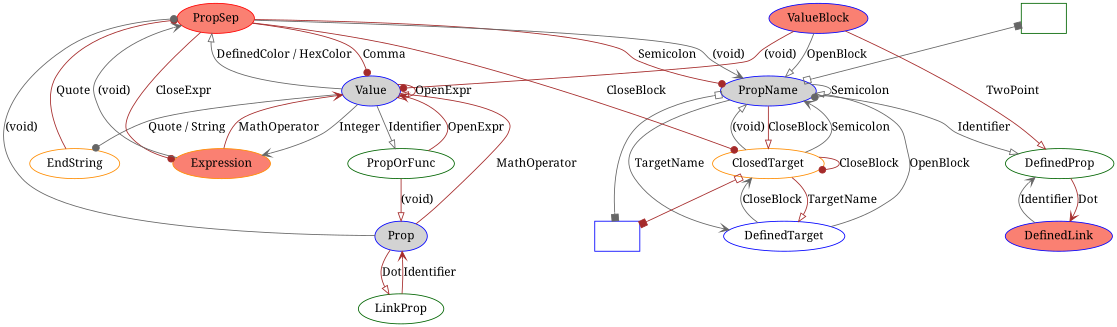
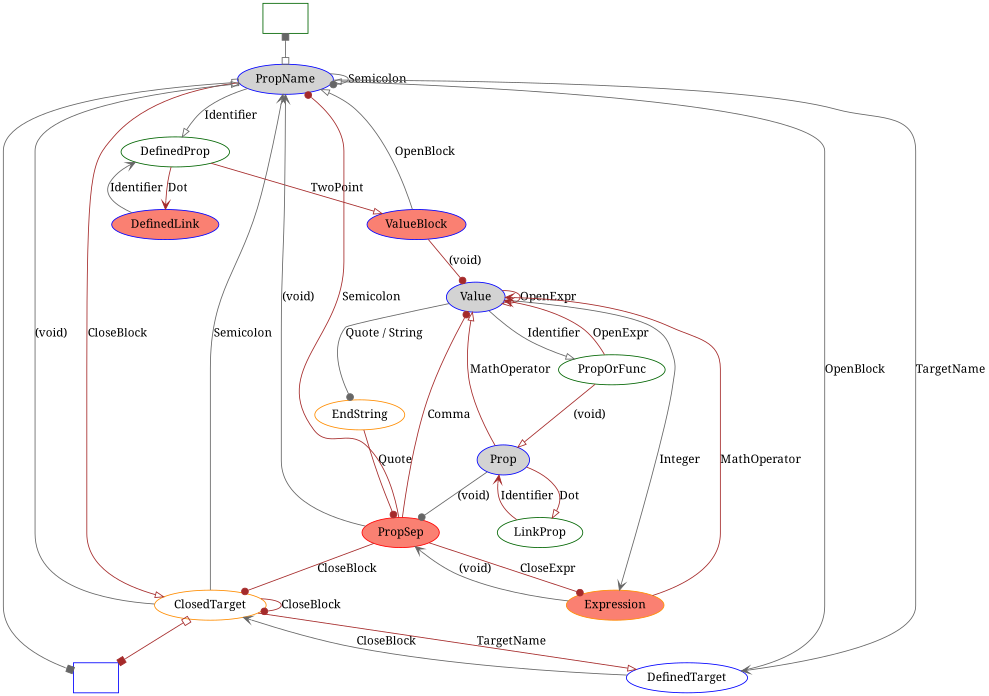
(267, 80) -> none
(946, 81) -> (293, 187)
